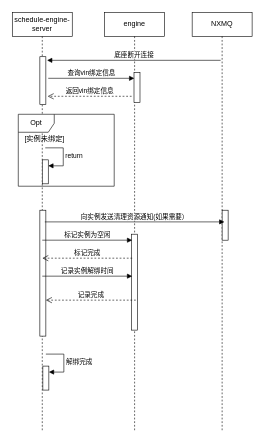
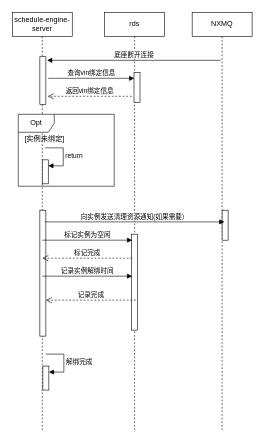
(135, 24) -> (135, 24)
